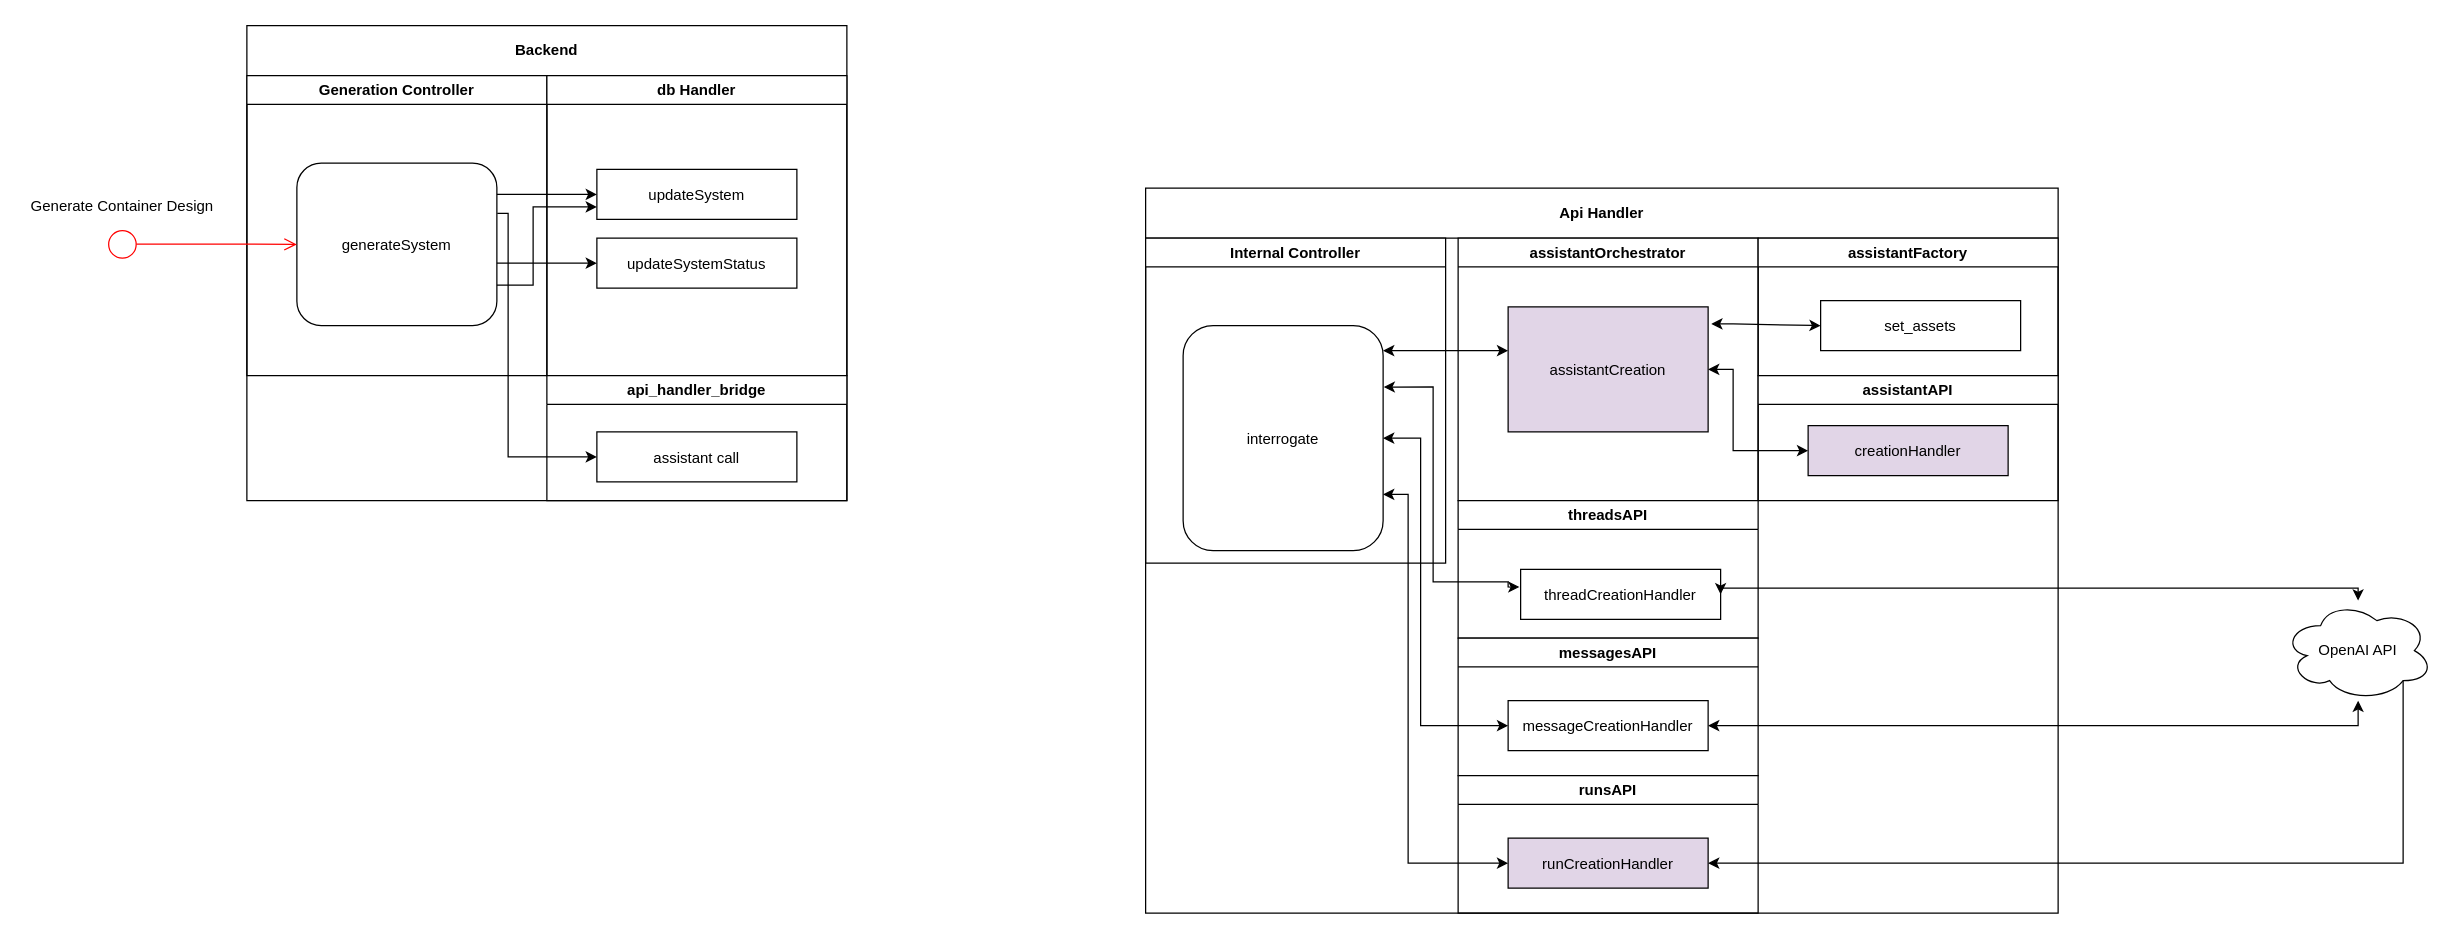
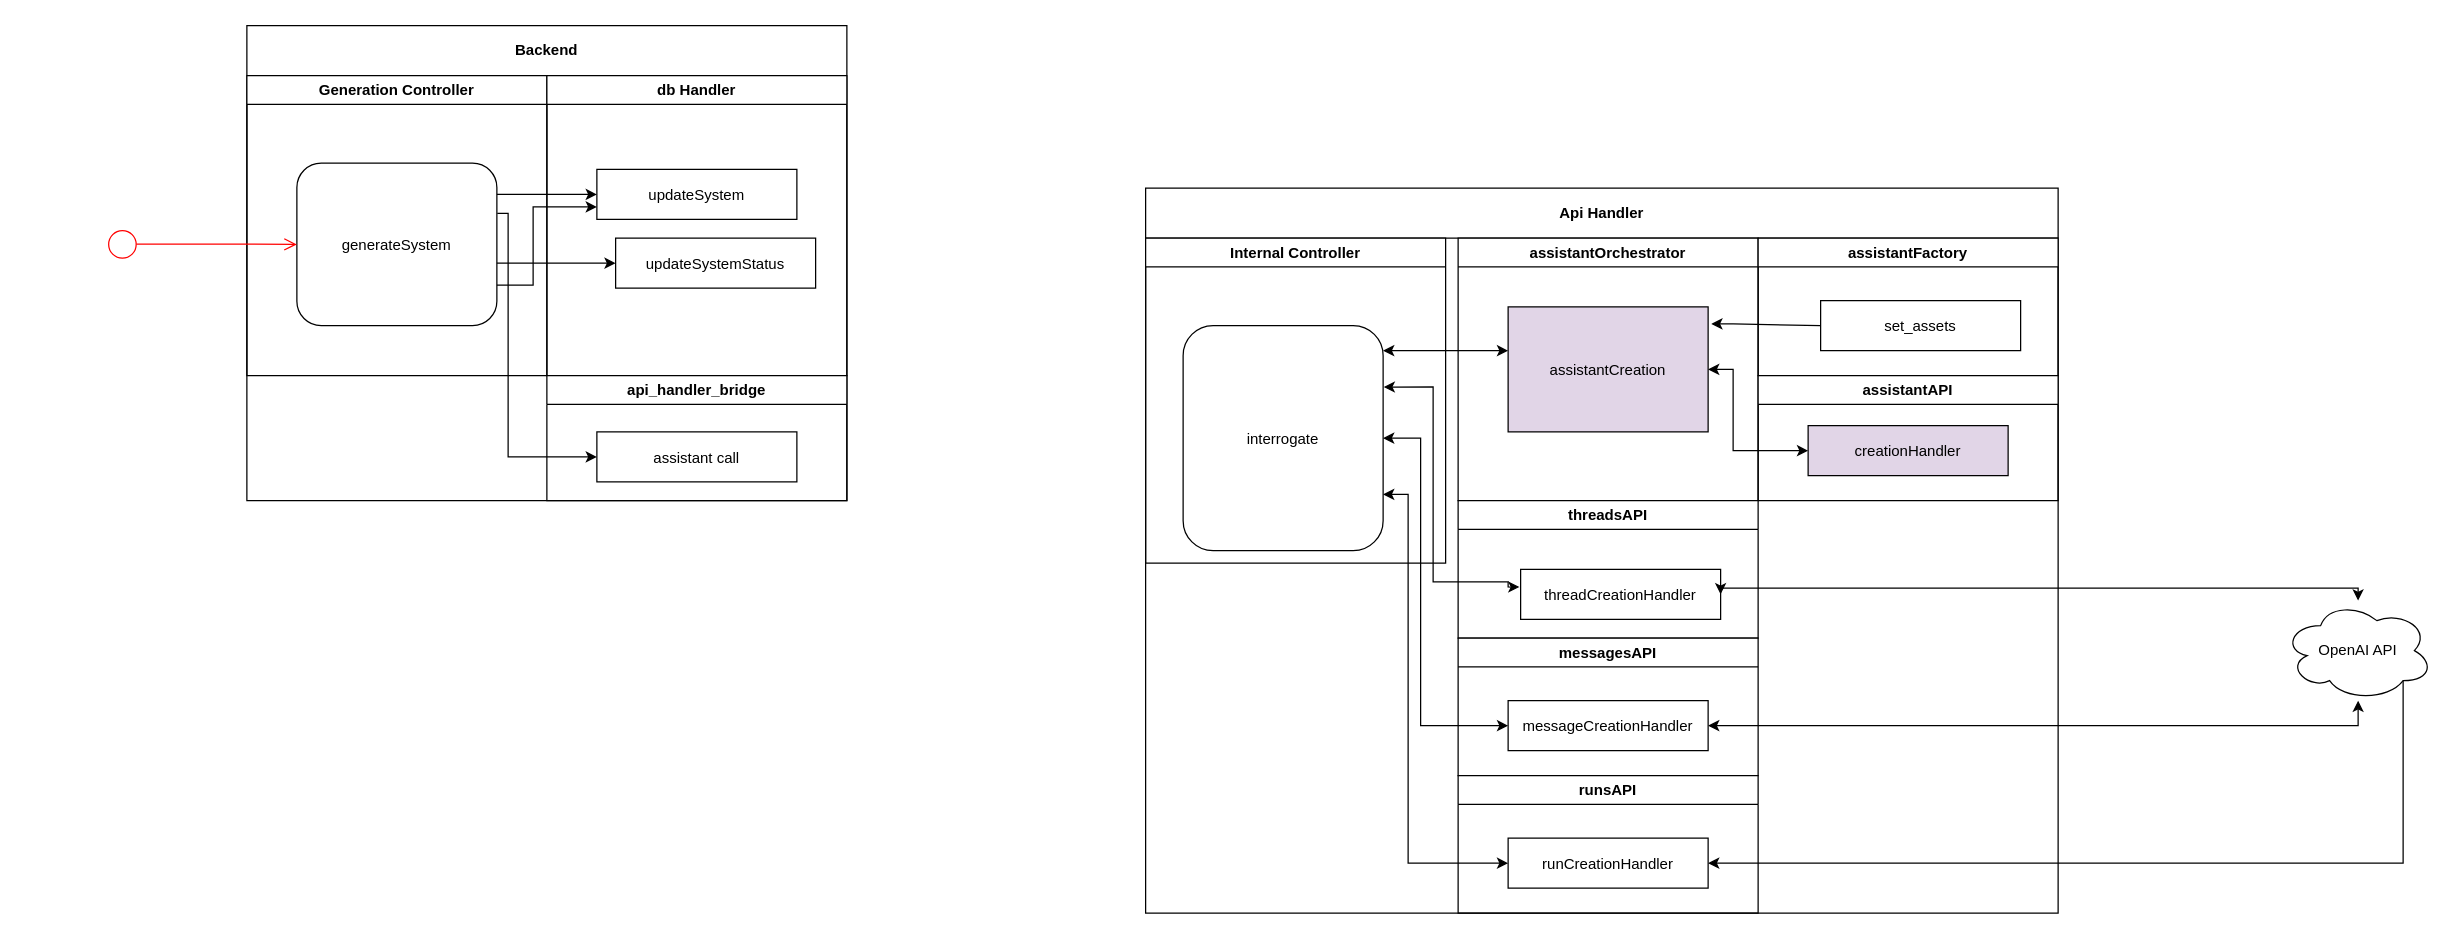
(122, 207) -> none
(697, 263) -> (716, 263)
(1811, 325) -> (1814, 325)
(1608, 863) -> (1608, 863)
